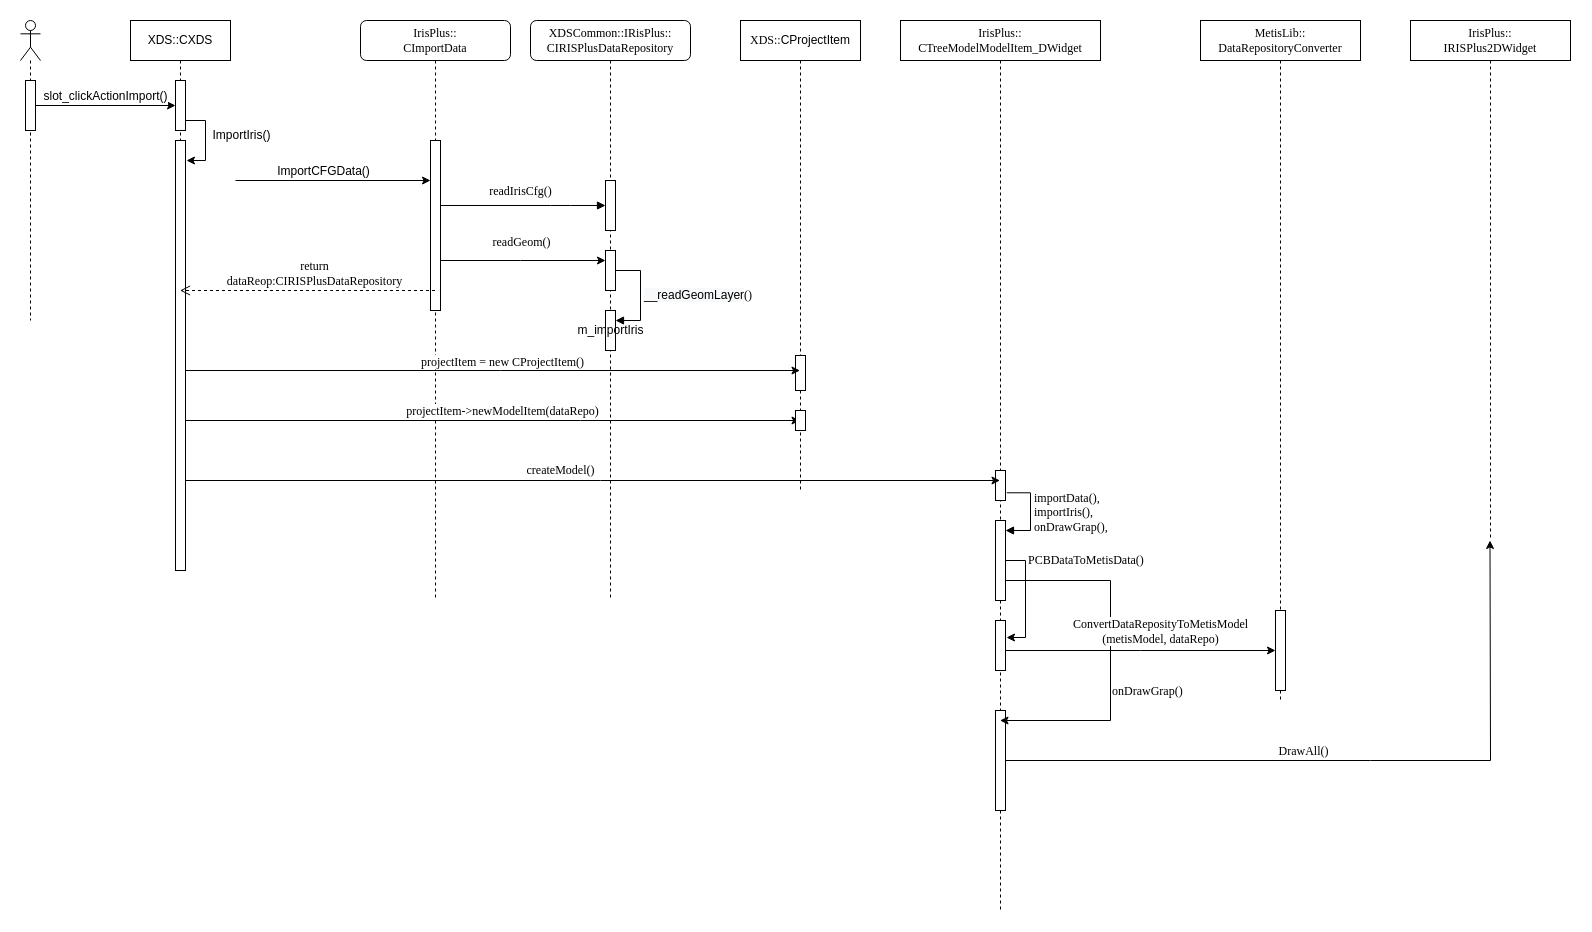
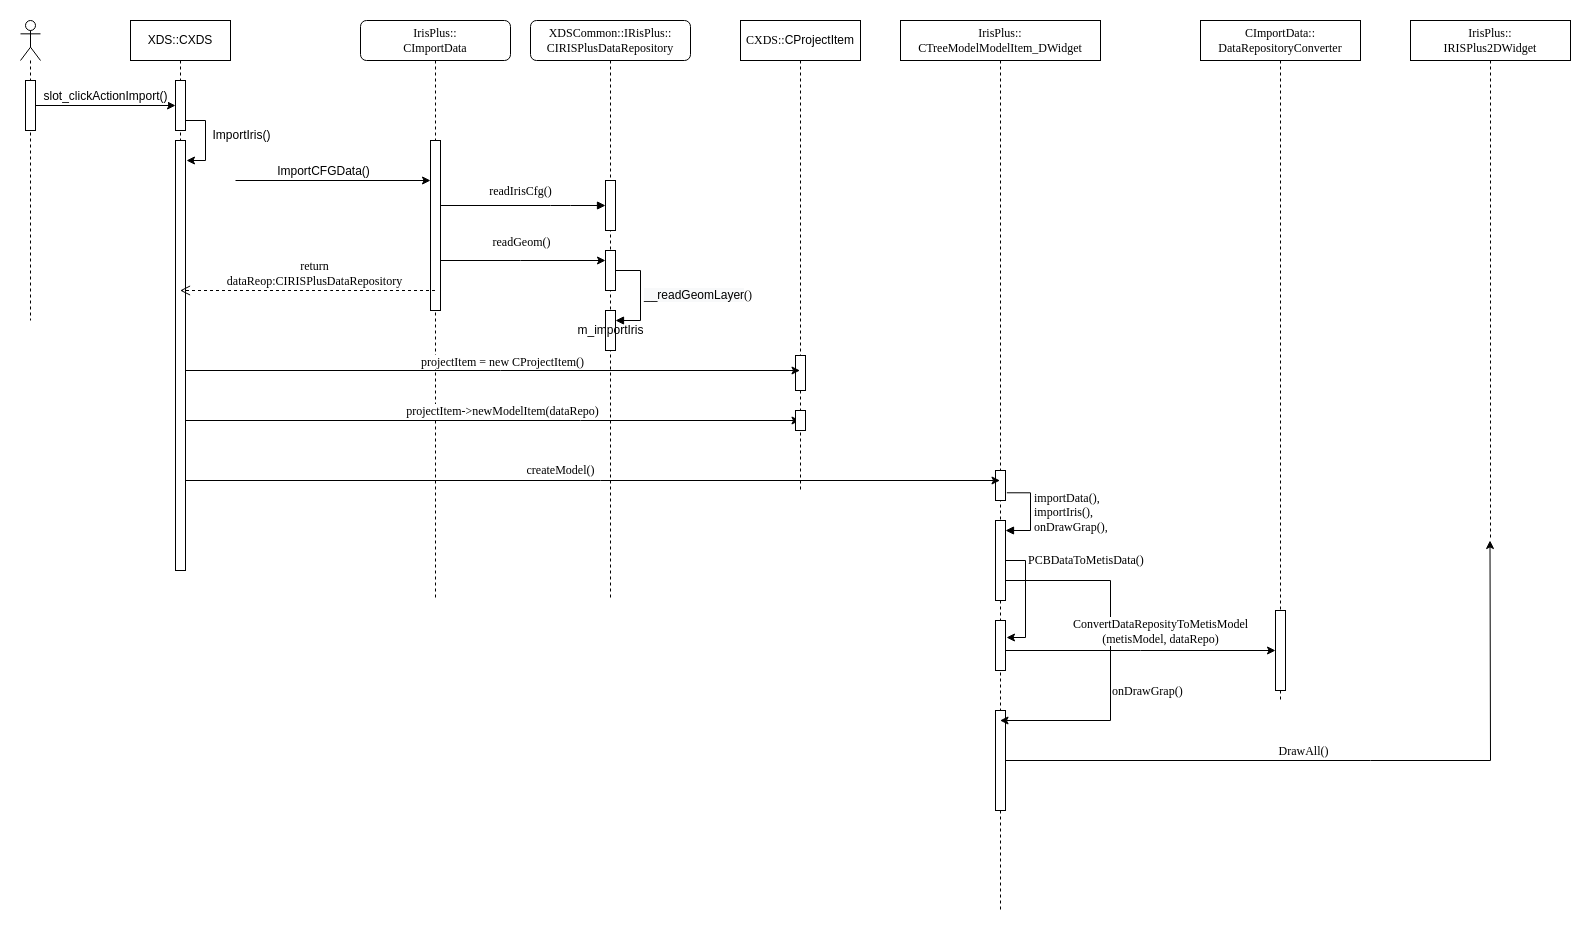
(801, 41) -> (801, 41)
(1281, 41) -> (1281, 41)
